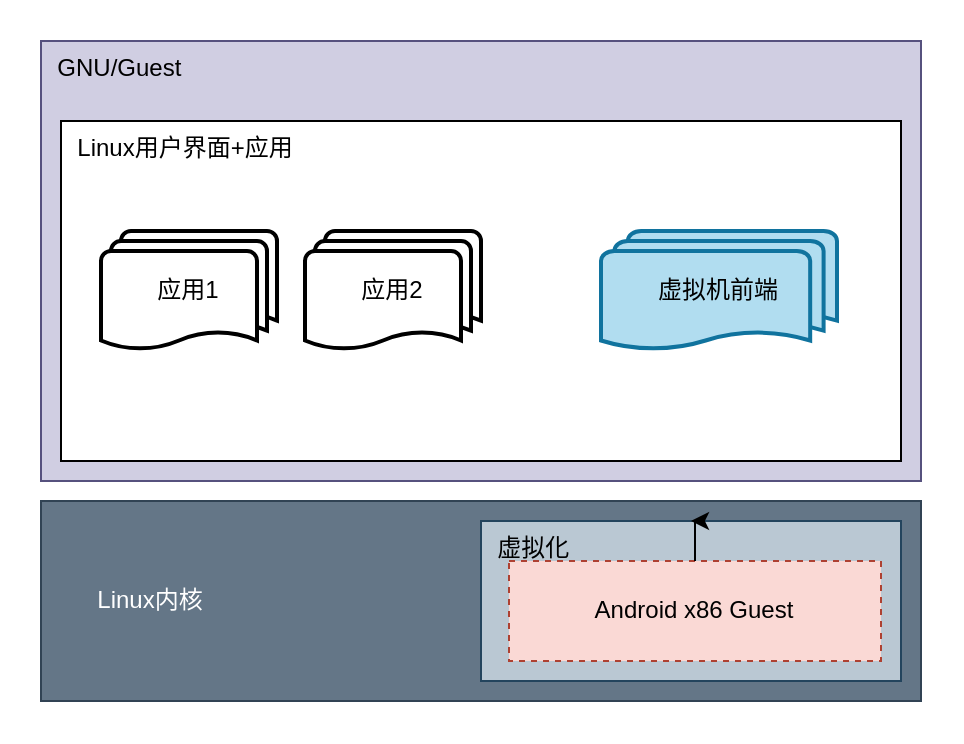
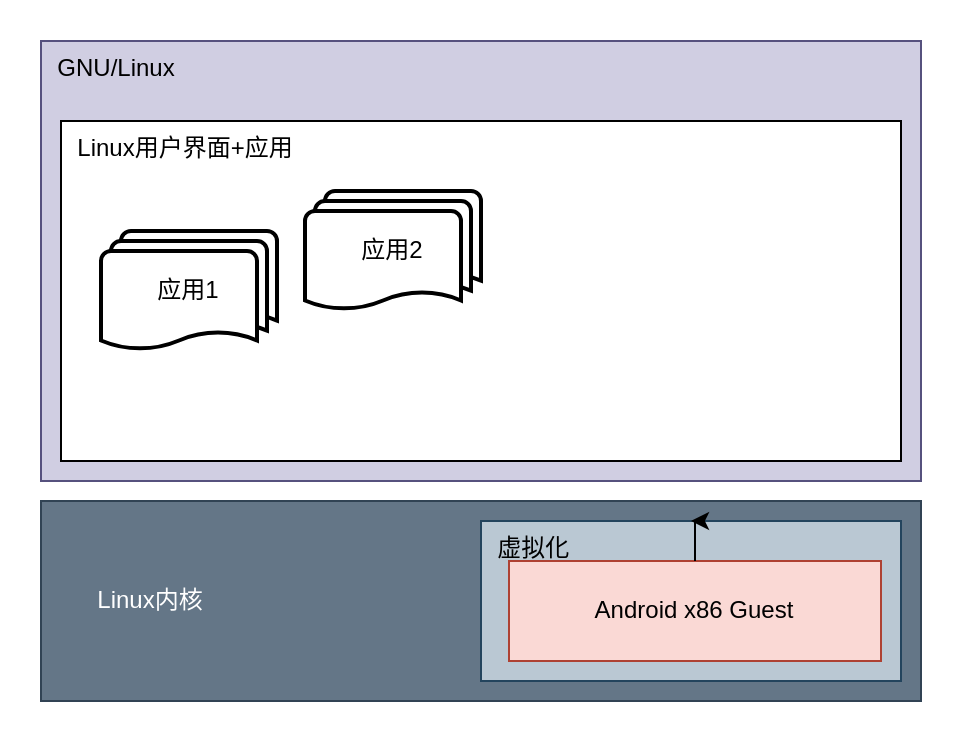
(105, 69) -> (102, 69)
(393, 291) -> (393, 251)
(719, 291) -> none
(695, 611) -> (695, 611)
